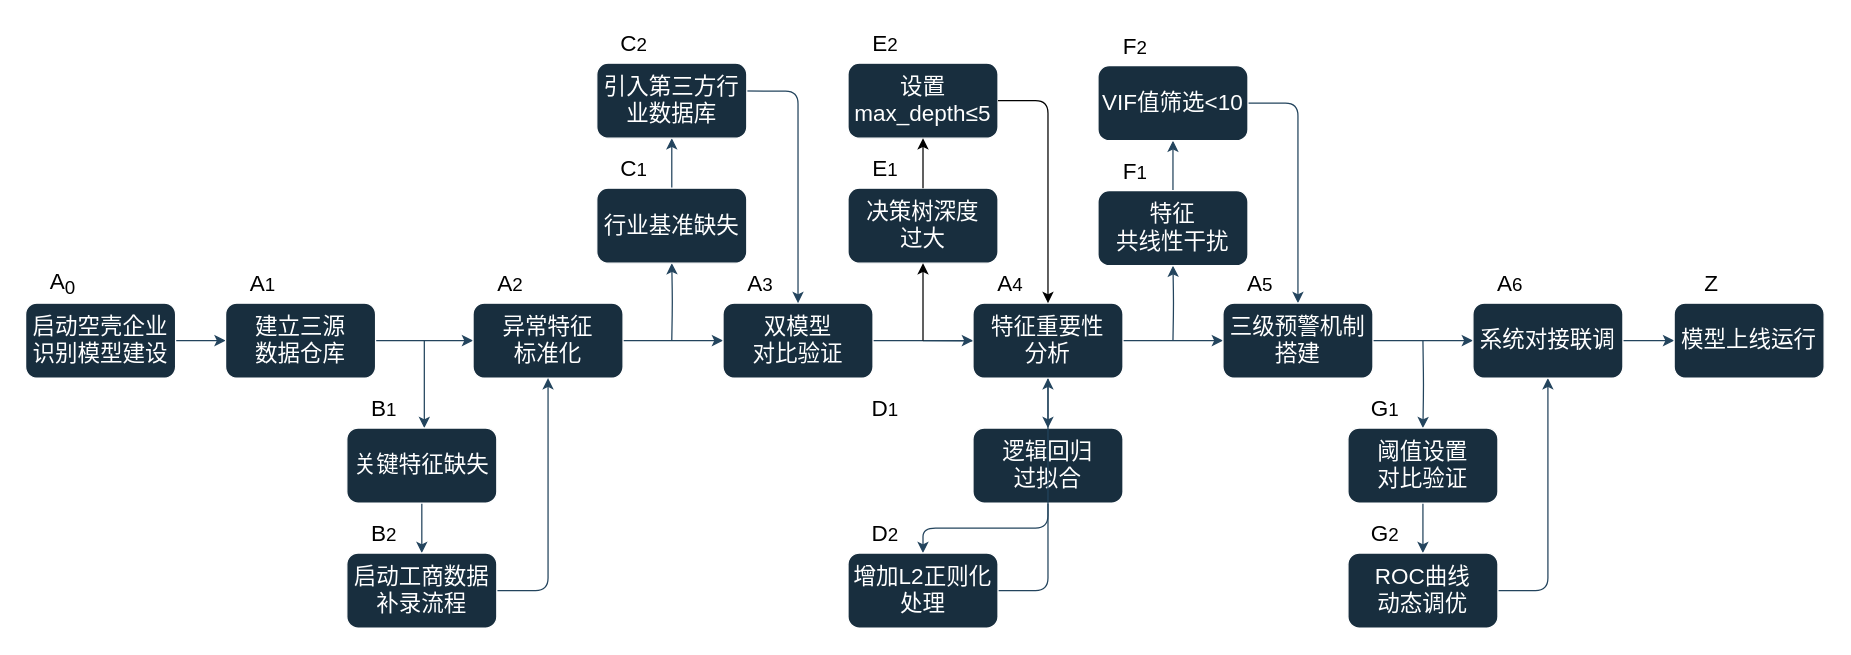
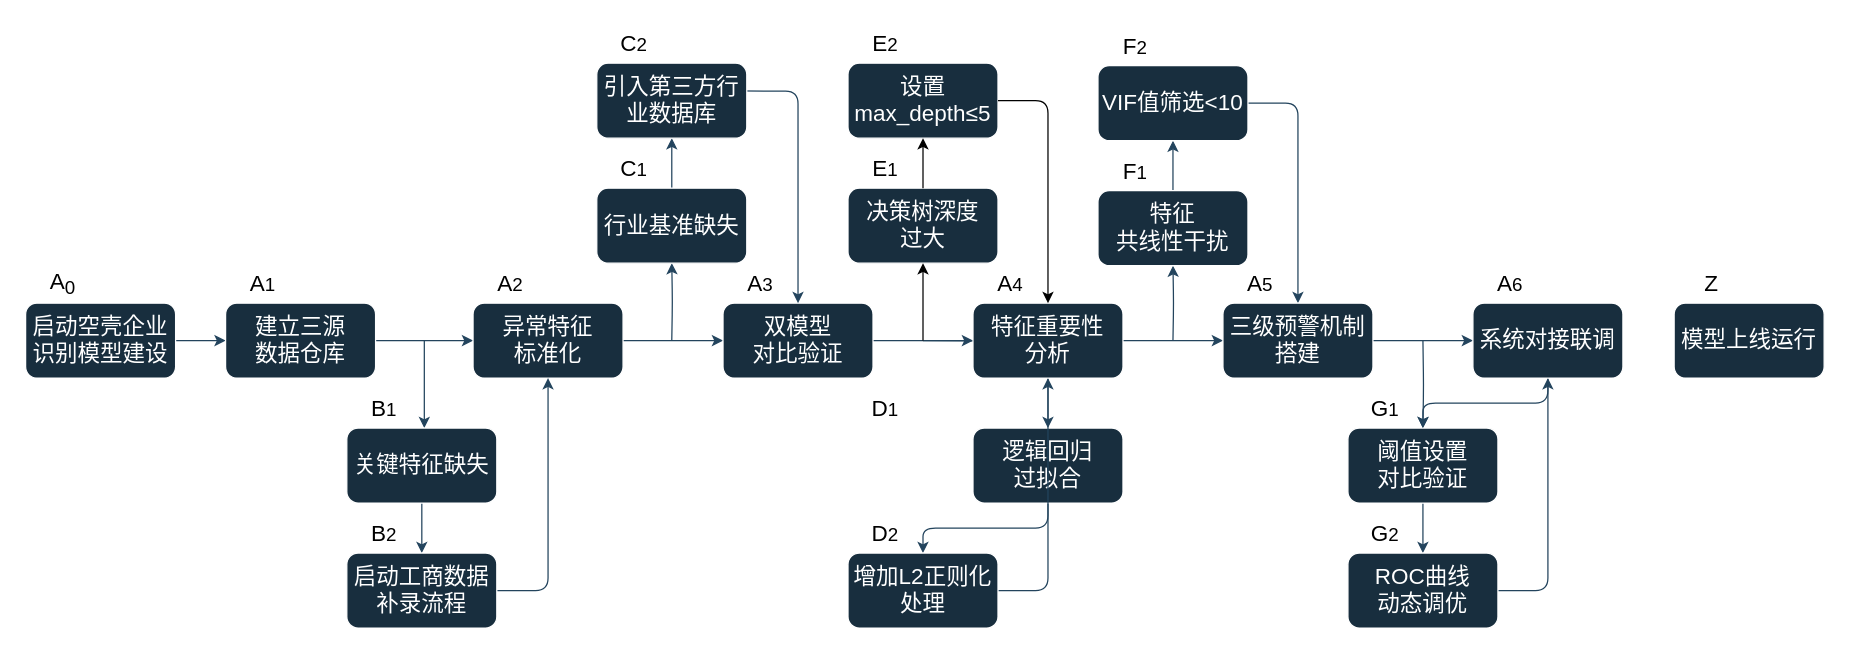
(1644, 341) -> (1486, 403)
